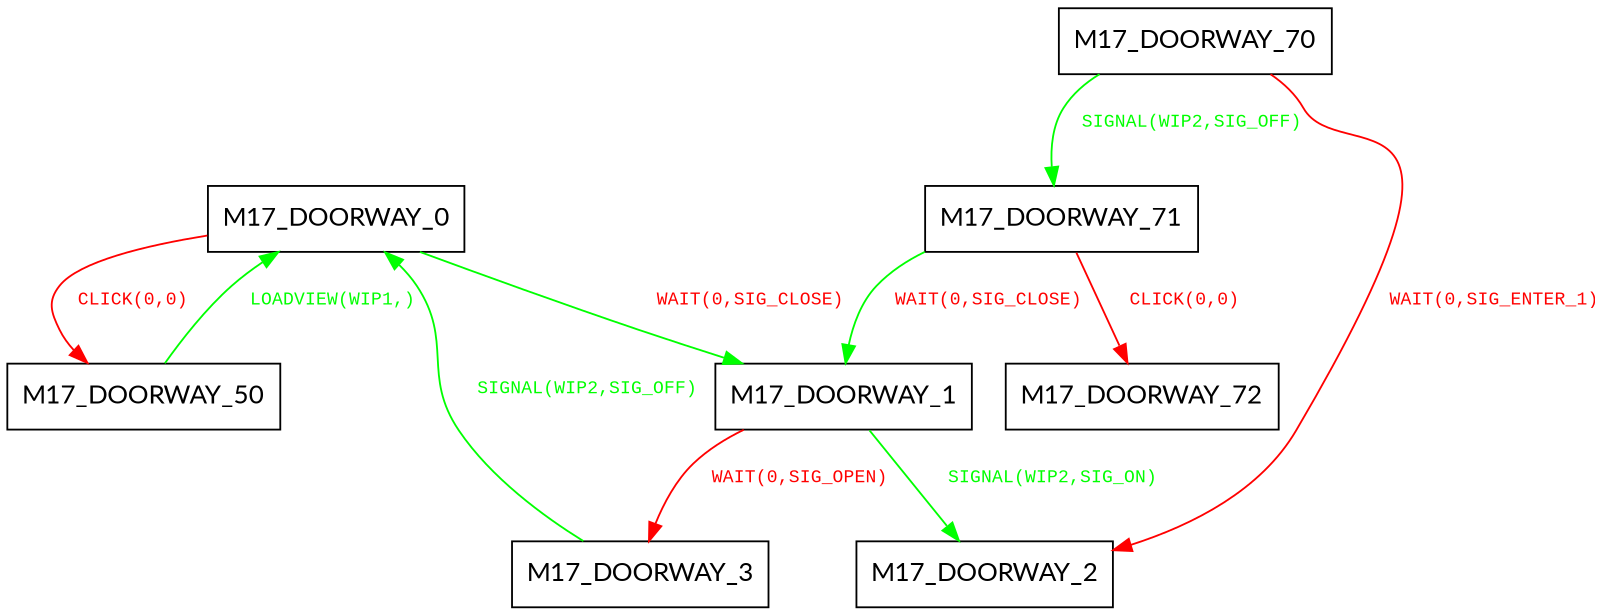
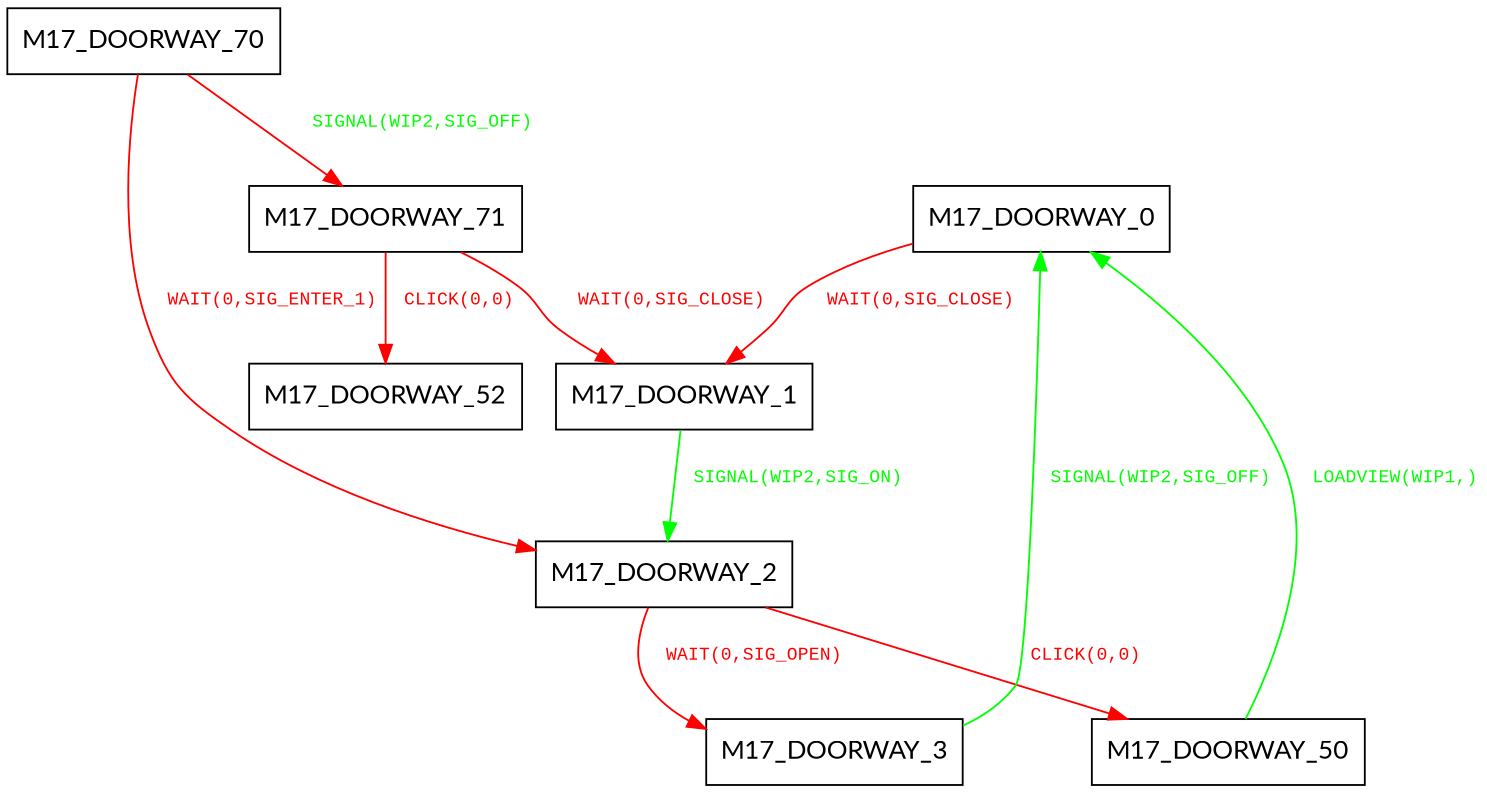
(1061, 113) -> (257, 125)
(95, 263) -> (937, 660)
(874, 289) -> (532, 300)
(571, 307) -> (816, 282)
(1142, 397) -> (386, 397)
(690, 467) -> (642, 674)
